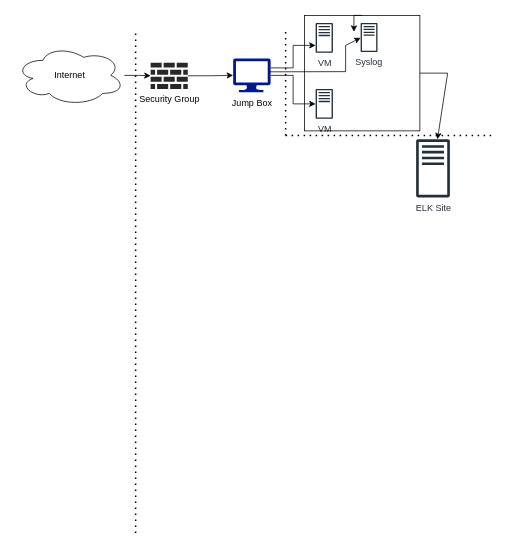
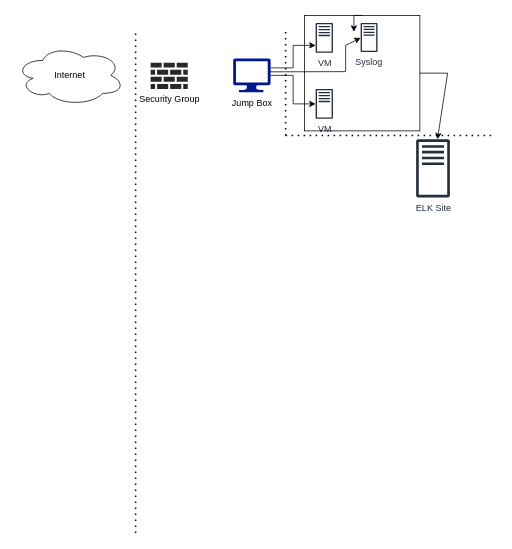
(133, 75) -> none
(207, 76) -> none
